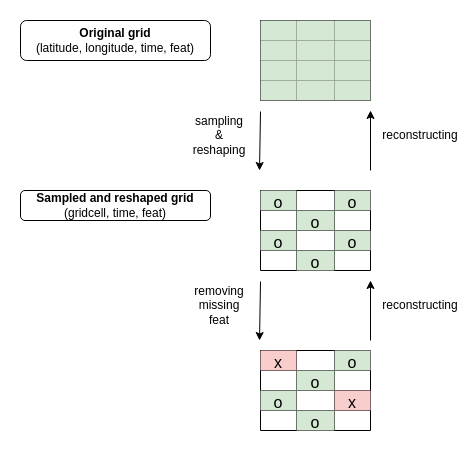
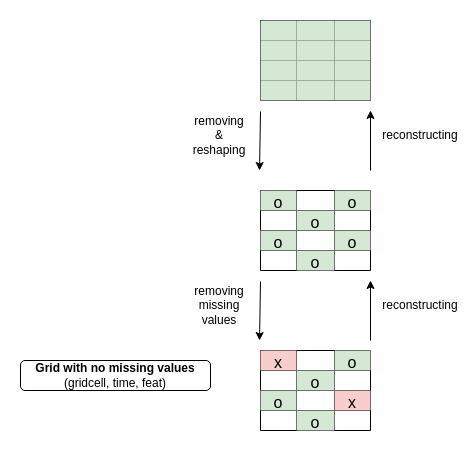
(116, 41) -> none
(220, 136) -> (220, 136)
(116, 206) -> none
(220, 306) -> (220, 306)
none -> (116, 376)
